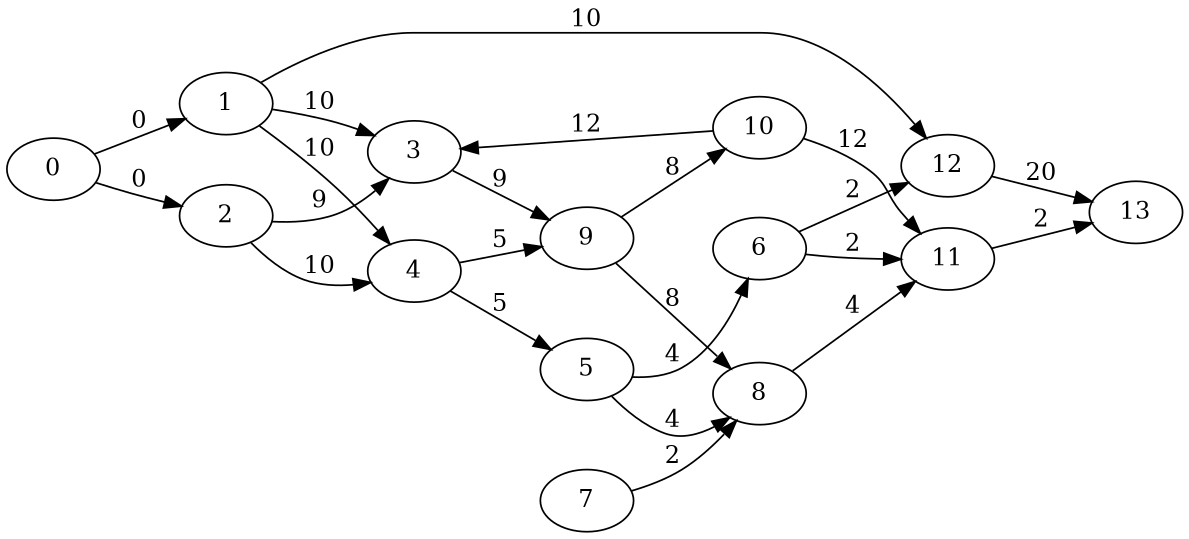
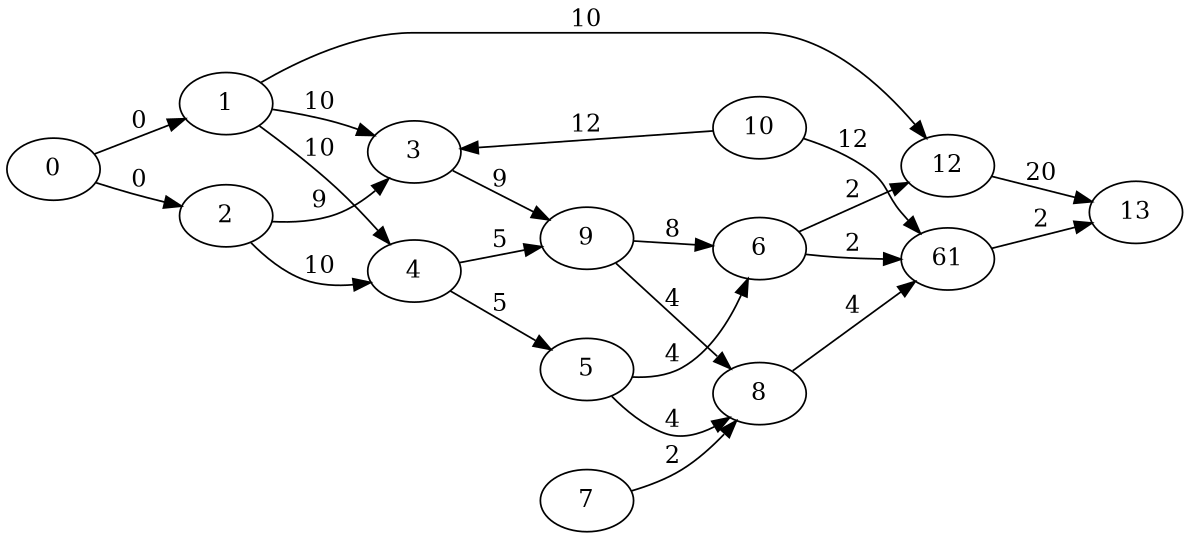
(666, 188) -> (664, 243)
(948, 259) -> (948, 259)
(673, 300) -> (673, 300)
